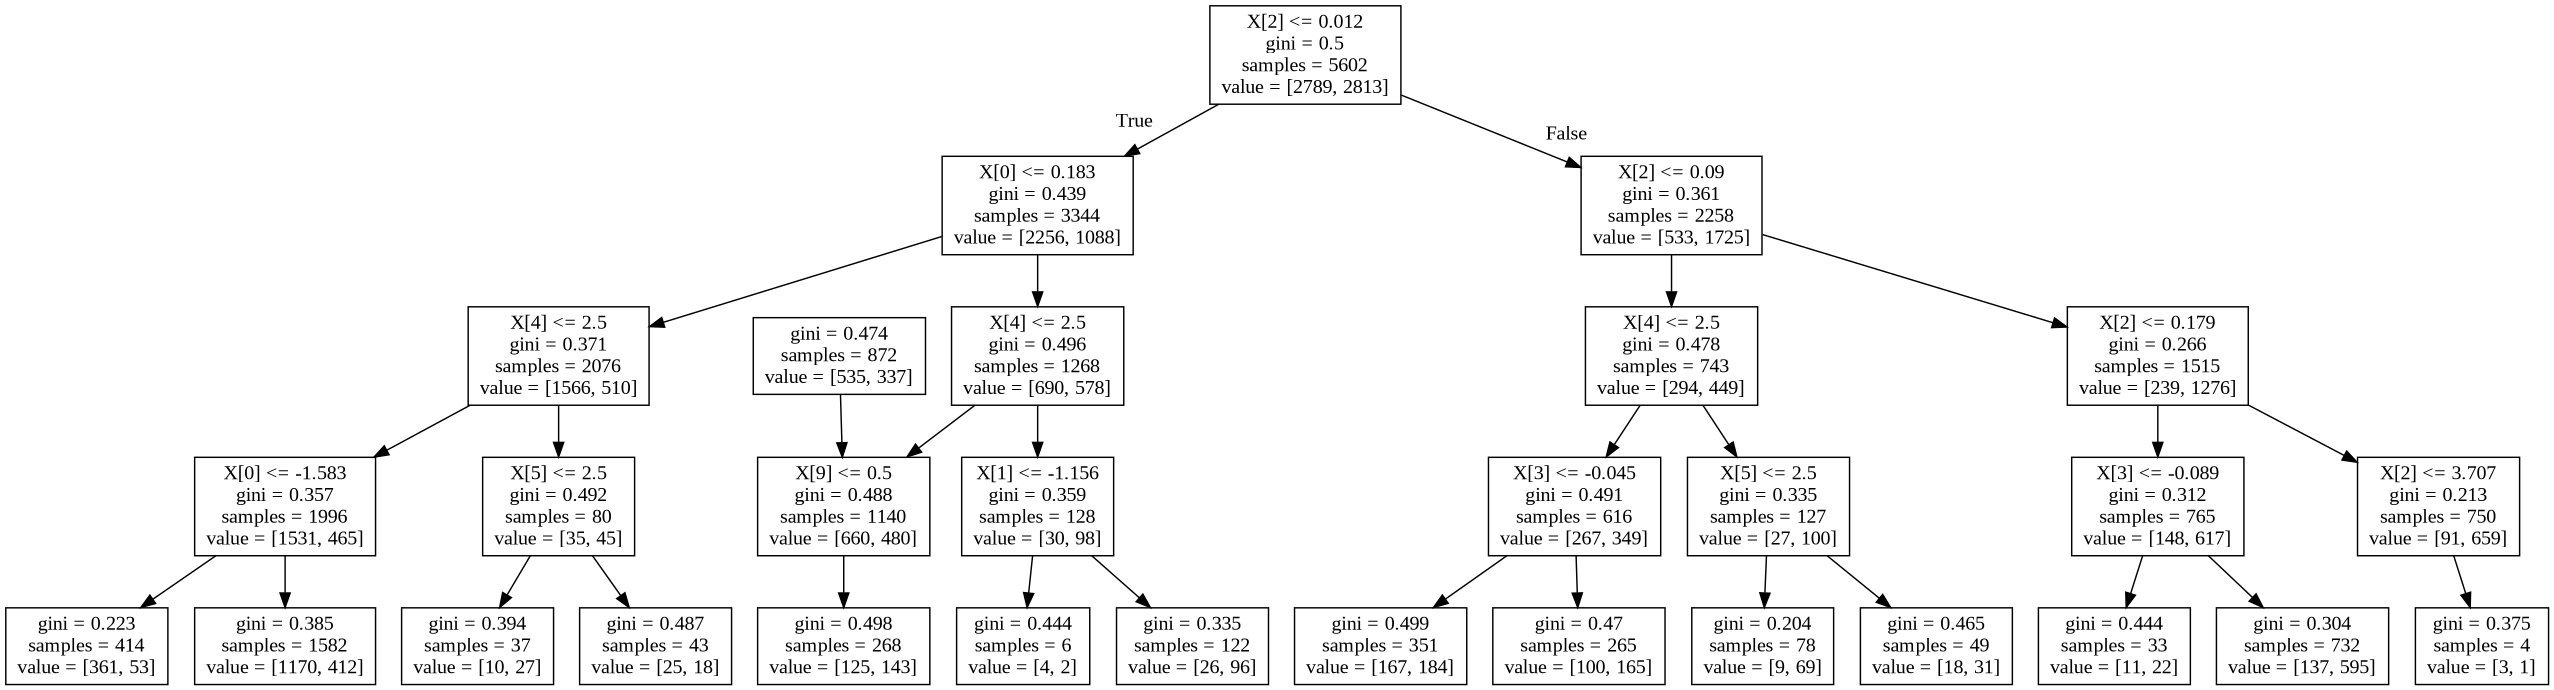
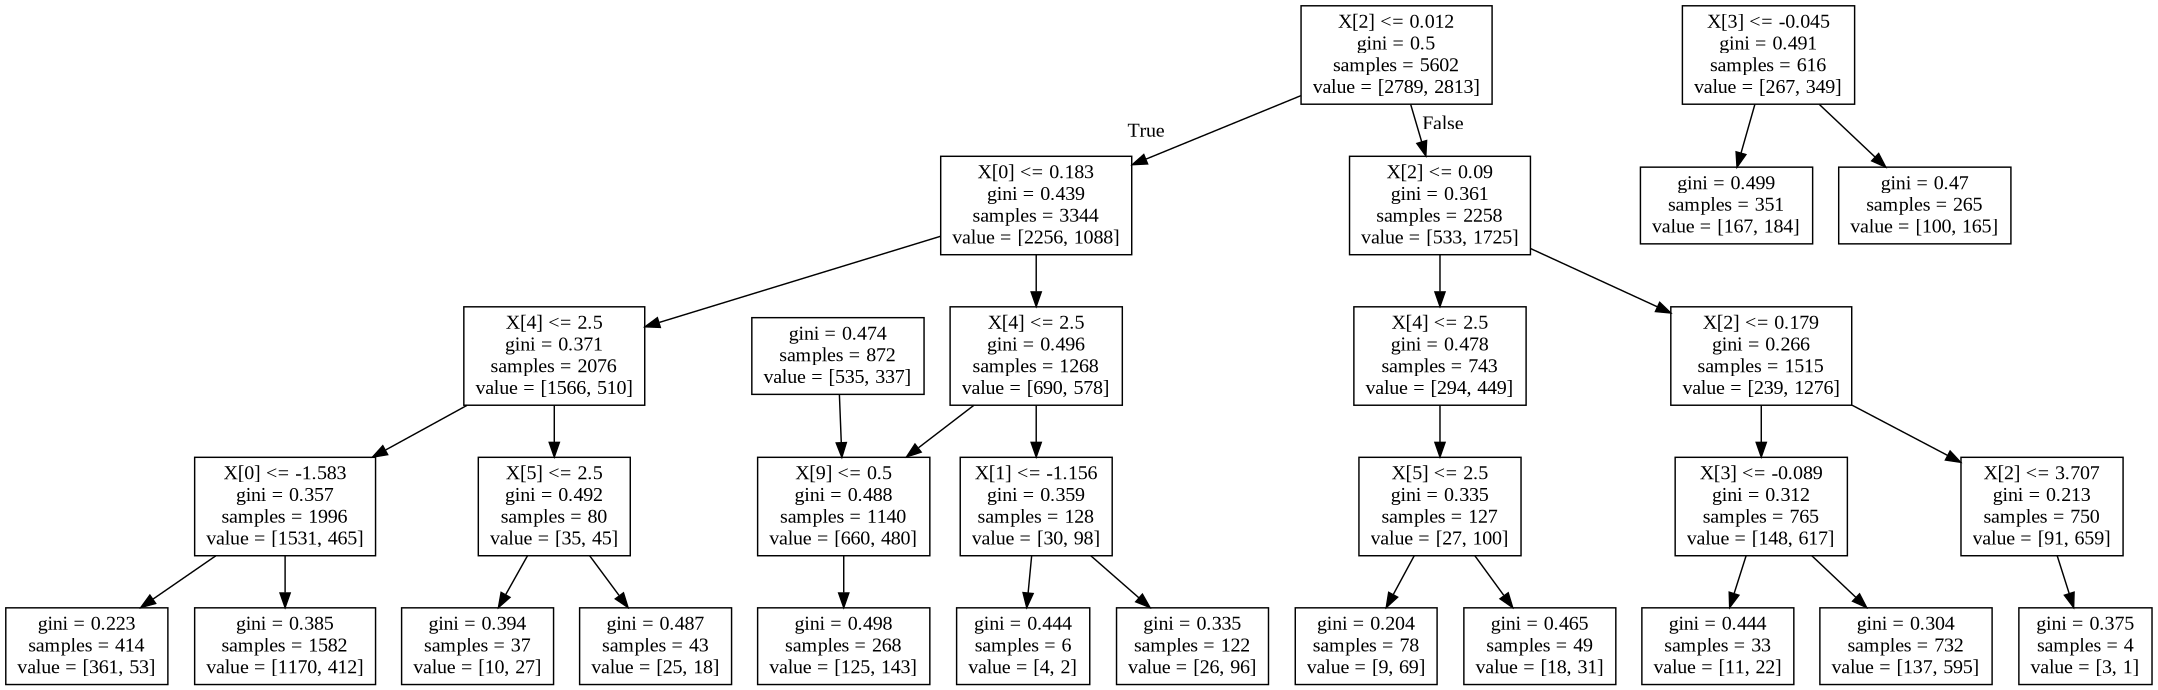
(1627, 425) -> none
